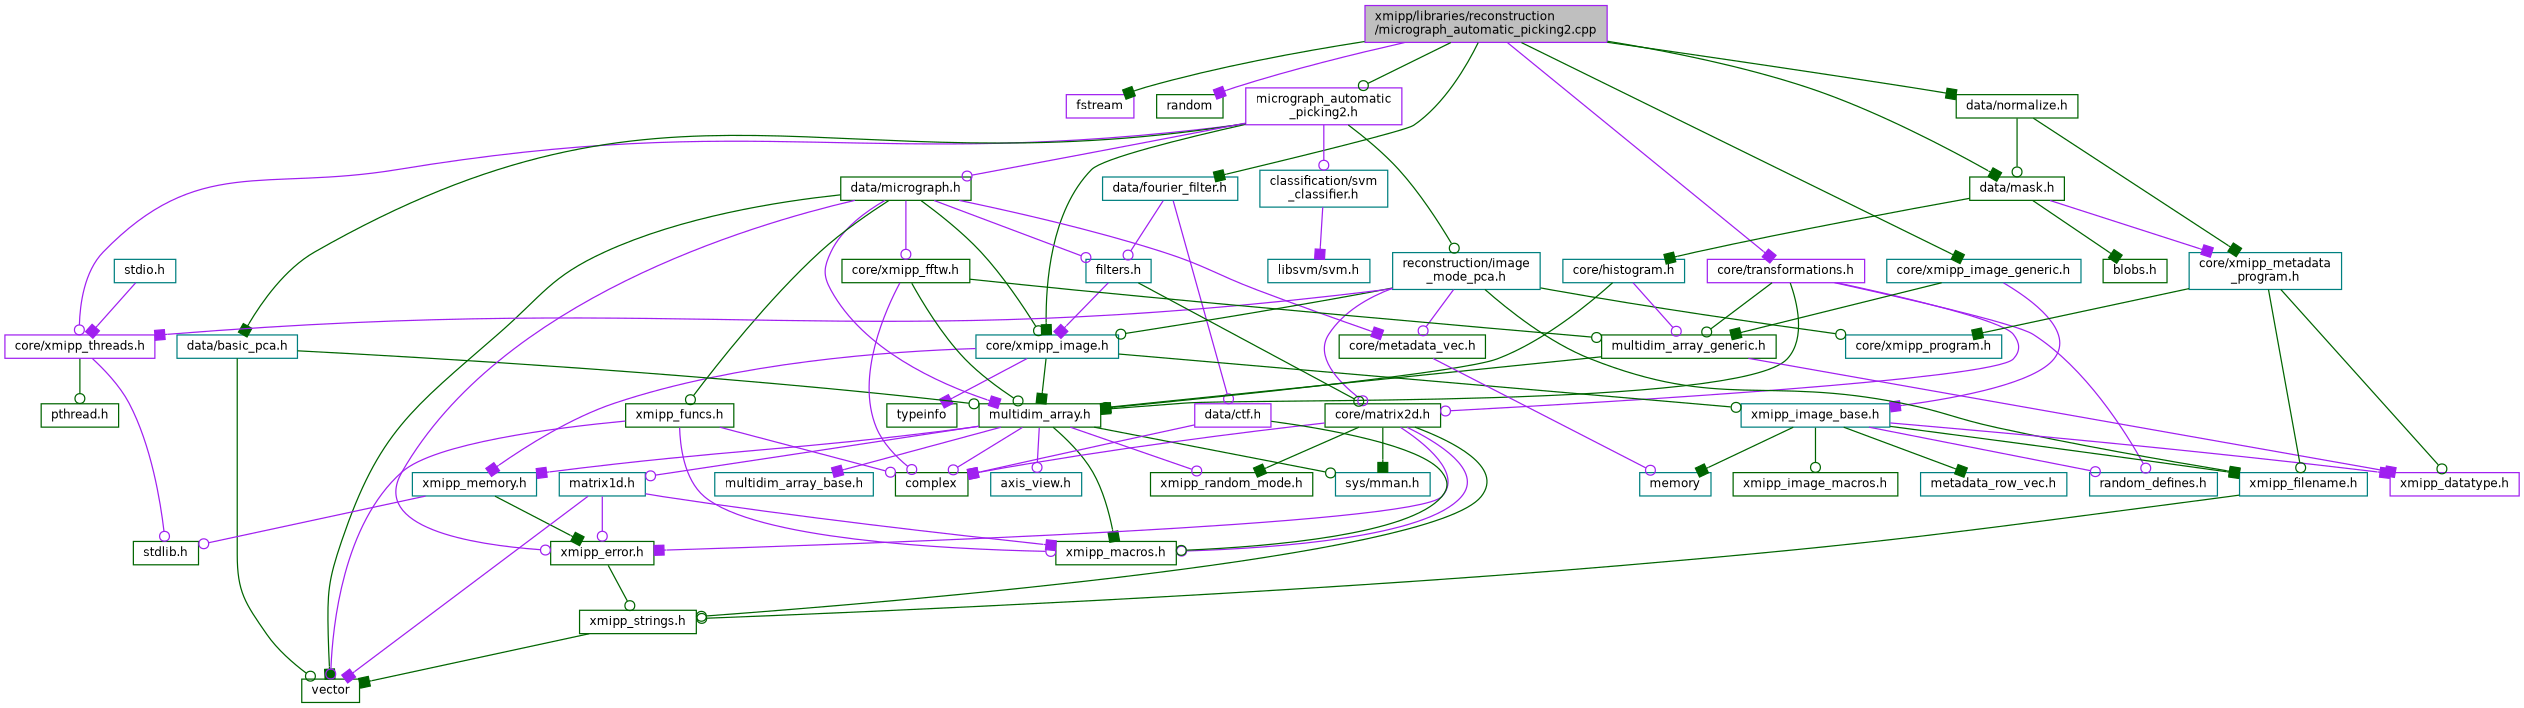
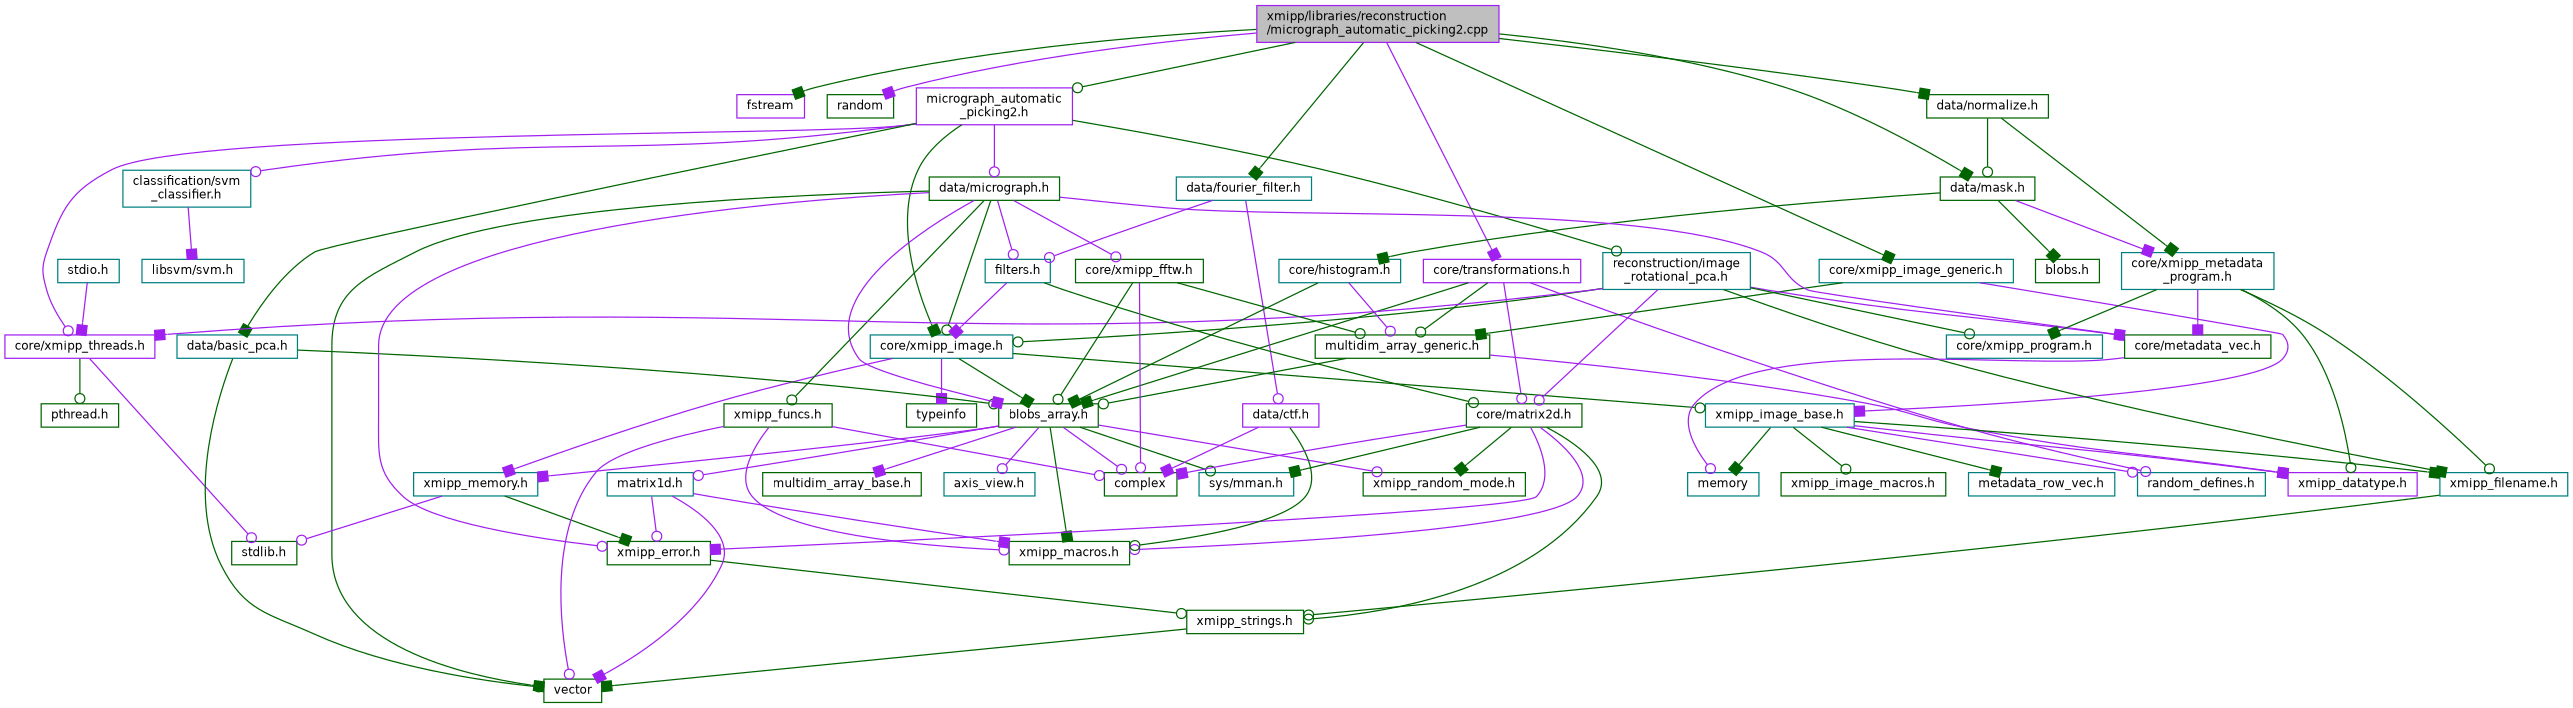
(1466, 271) -> (1677, 271)
none -> (2198, 306)
(1040, 415) -> (1048, 415)
(794, 484) -> (842, 484)
